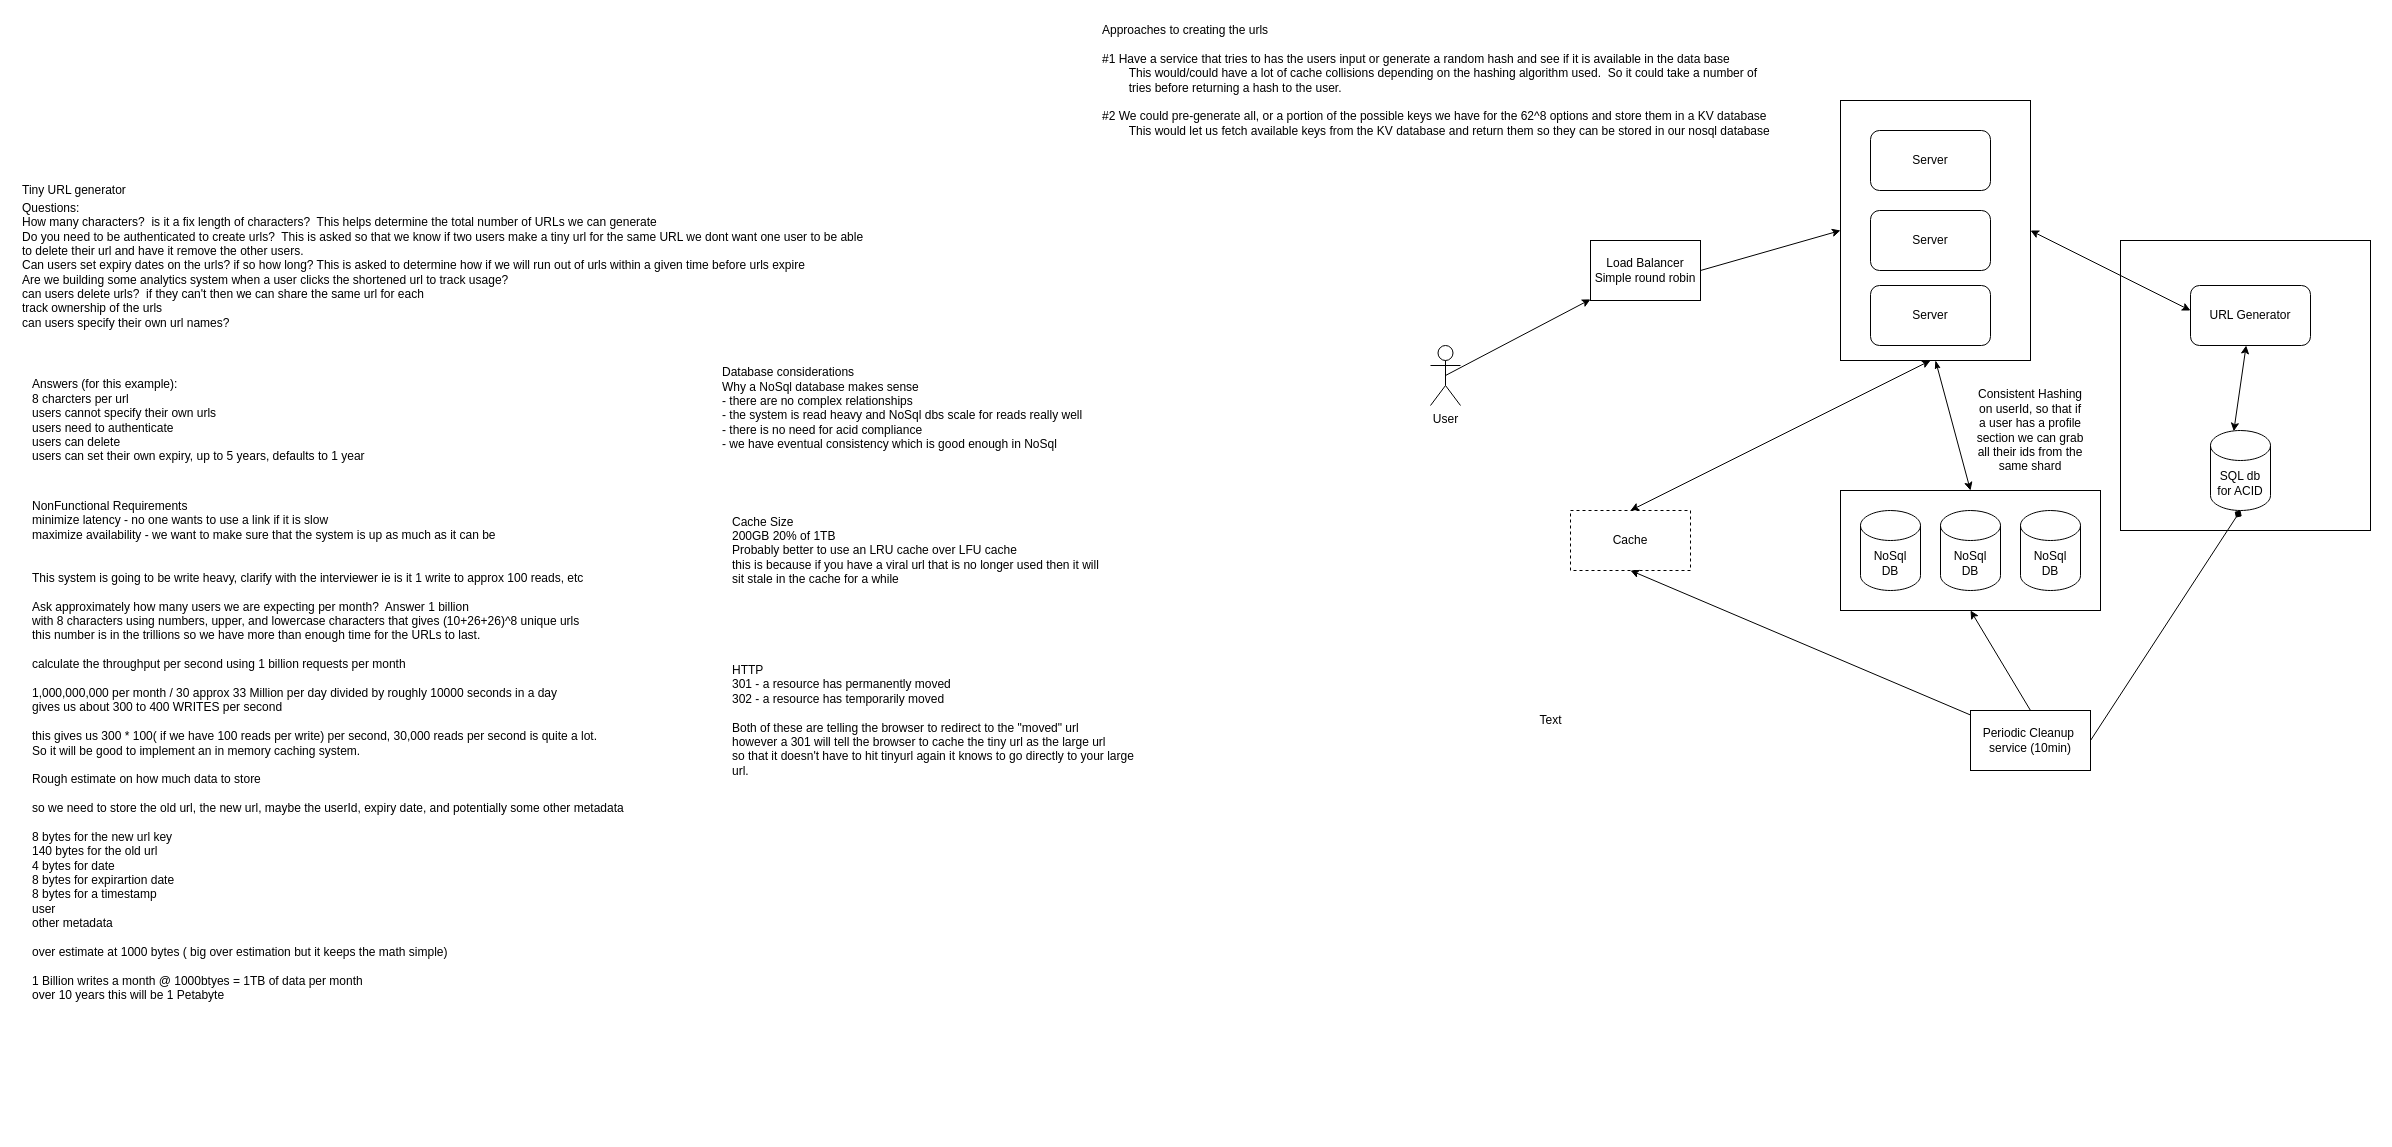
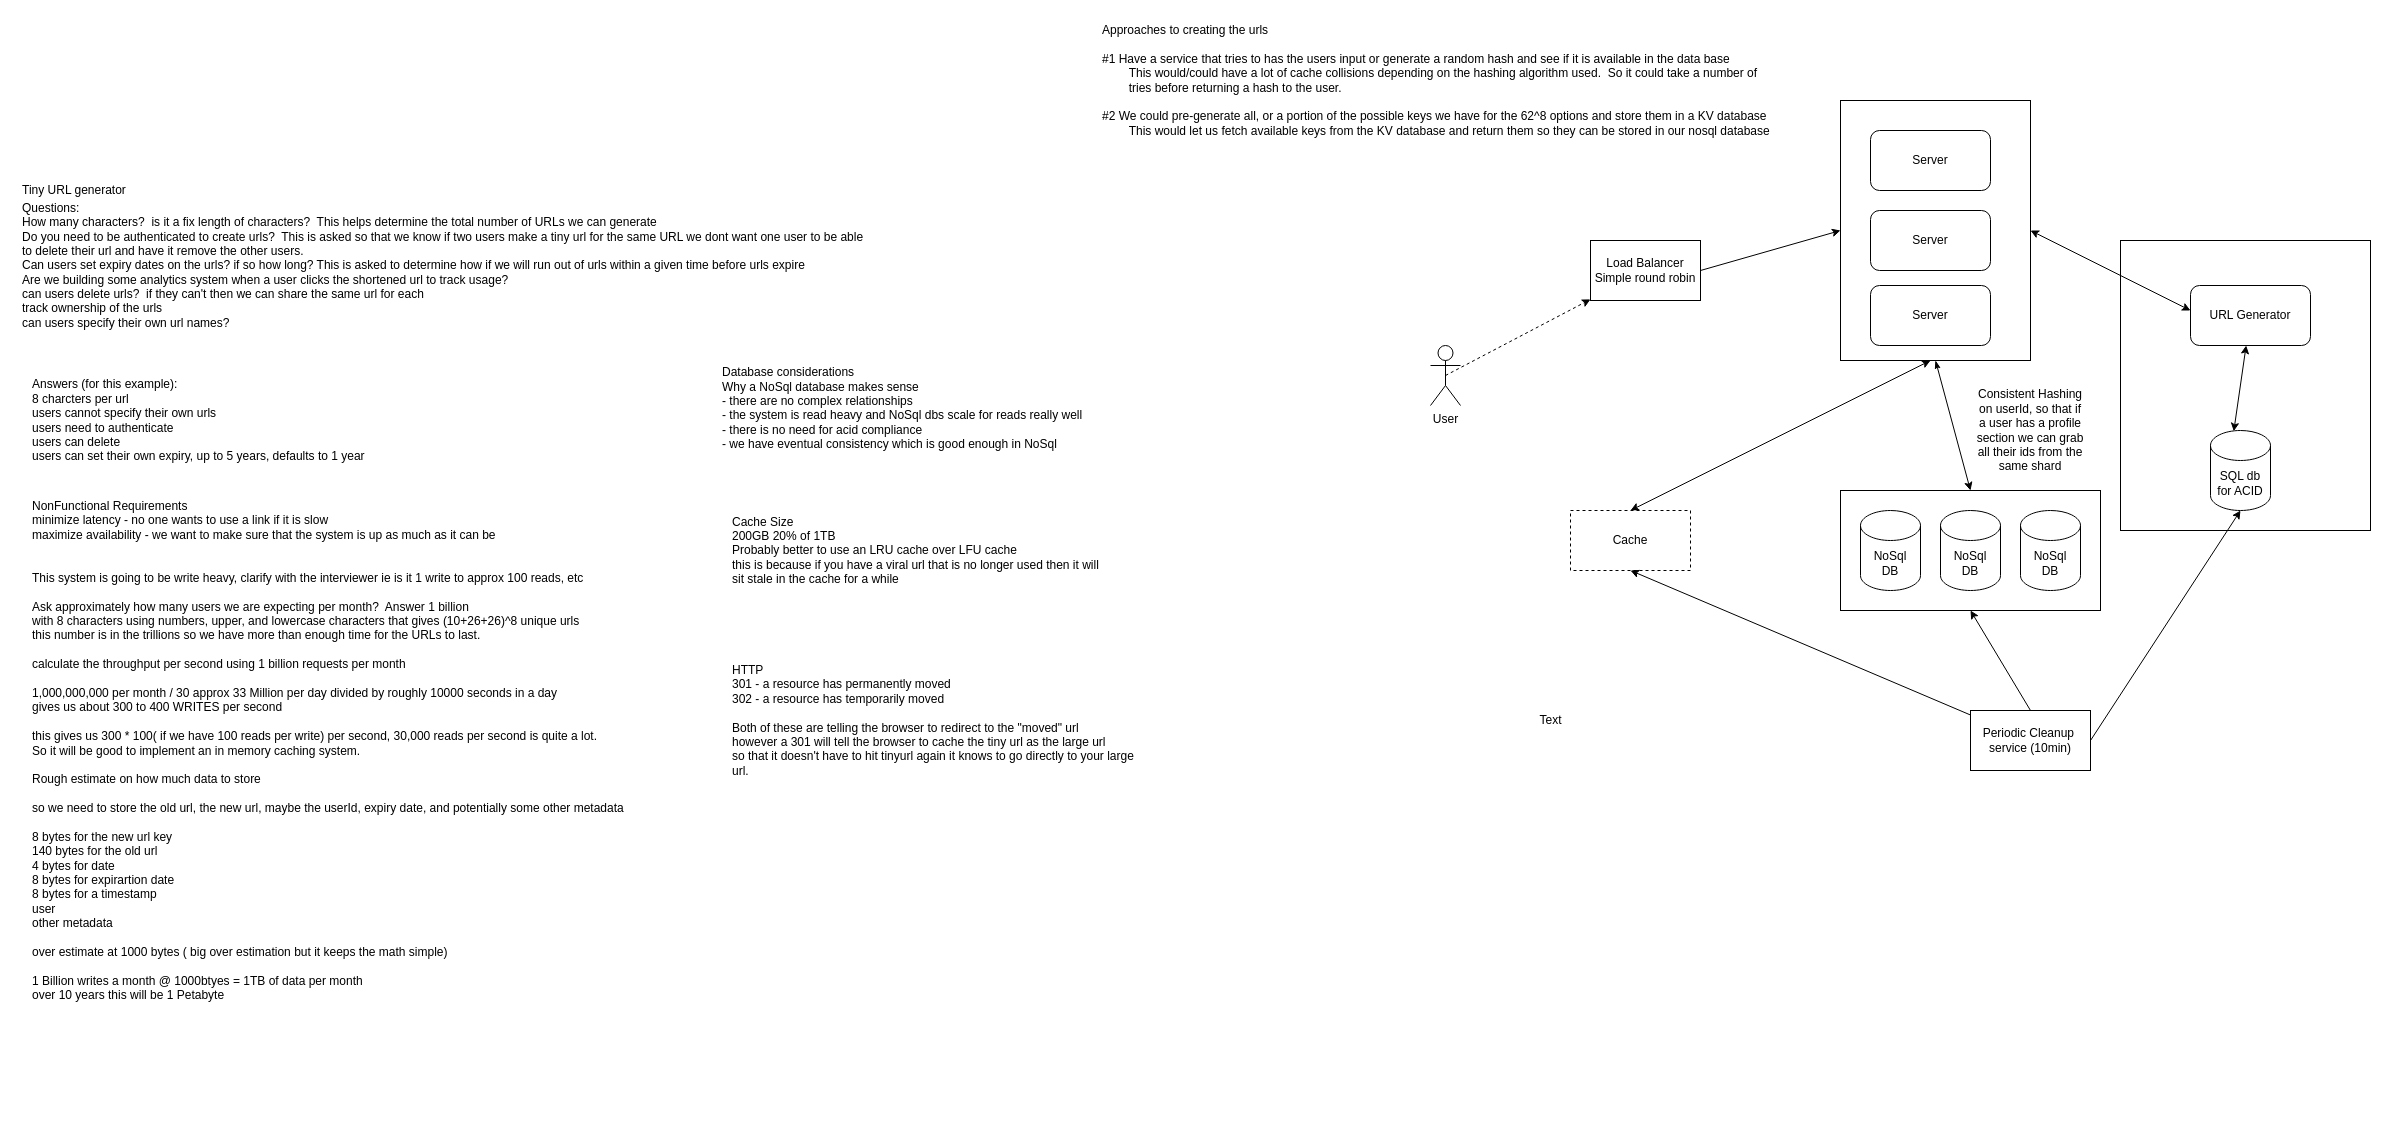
(1516, 339) -> (1516, 339)
(2236, 518) -> (2236, 517)
